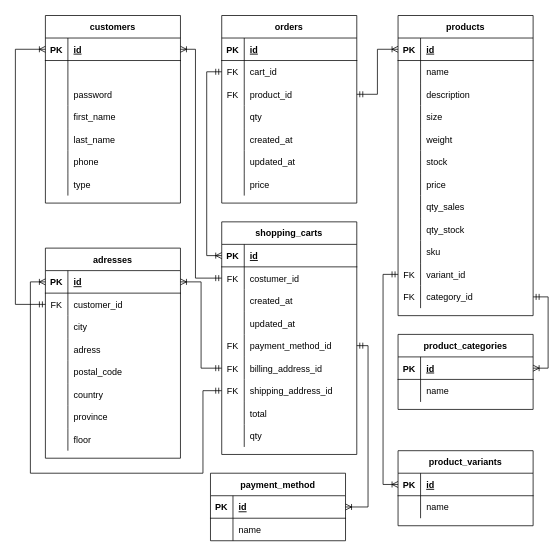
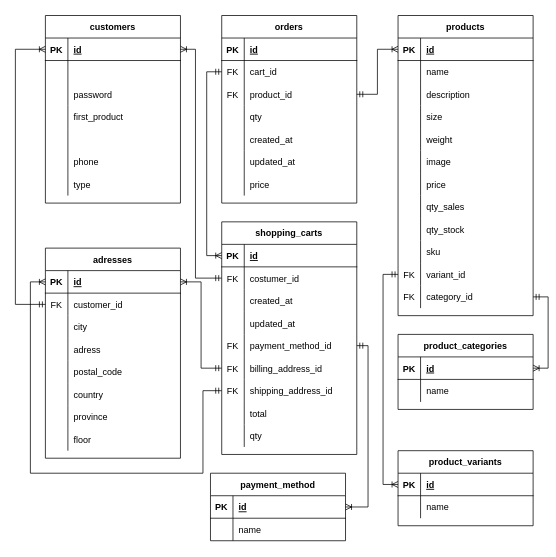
(98, 117) -> (105, 117)
(124, 139) -> none
(439, 162) -> (437, 162)
